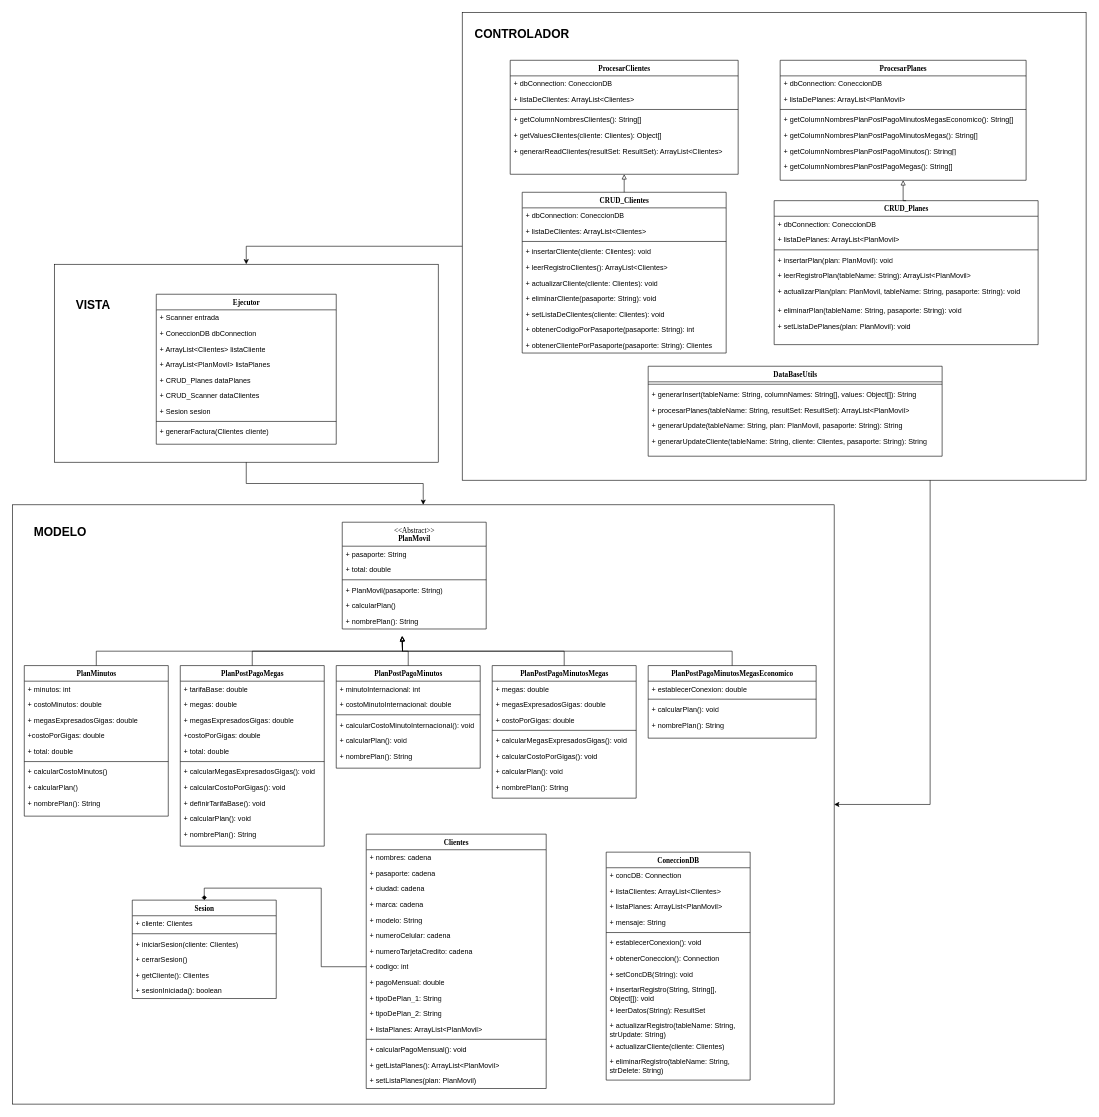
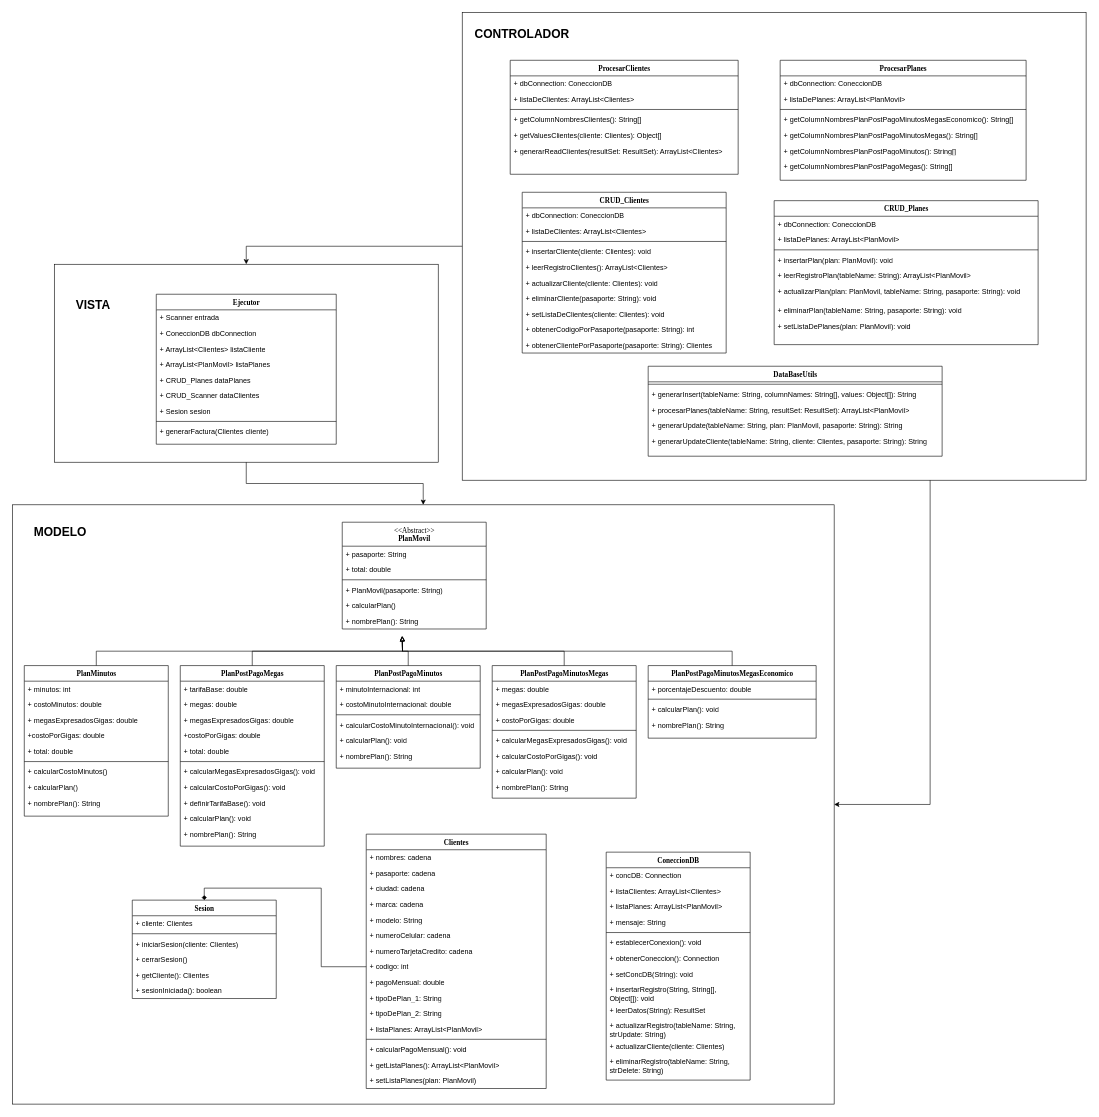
(624, 185) -> none
(903, 191) -> none
(703, 690) -> (707, 690)
